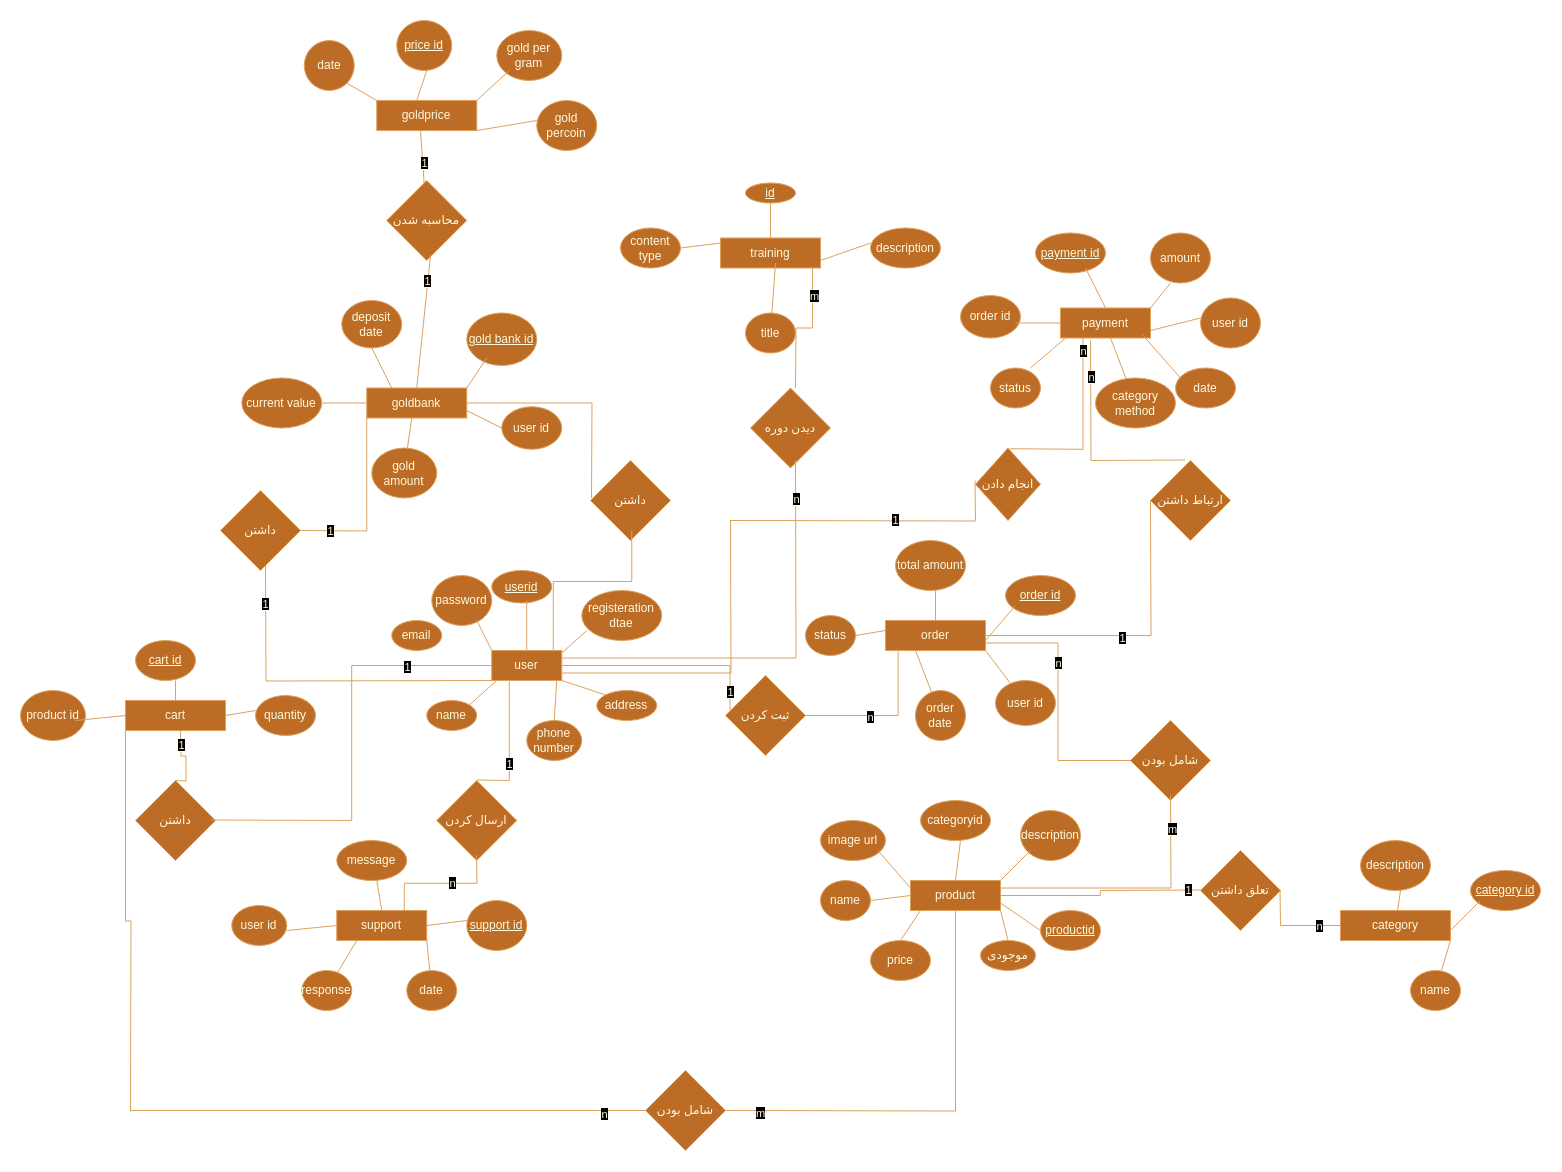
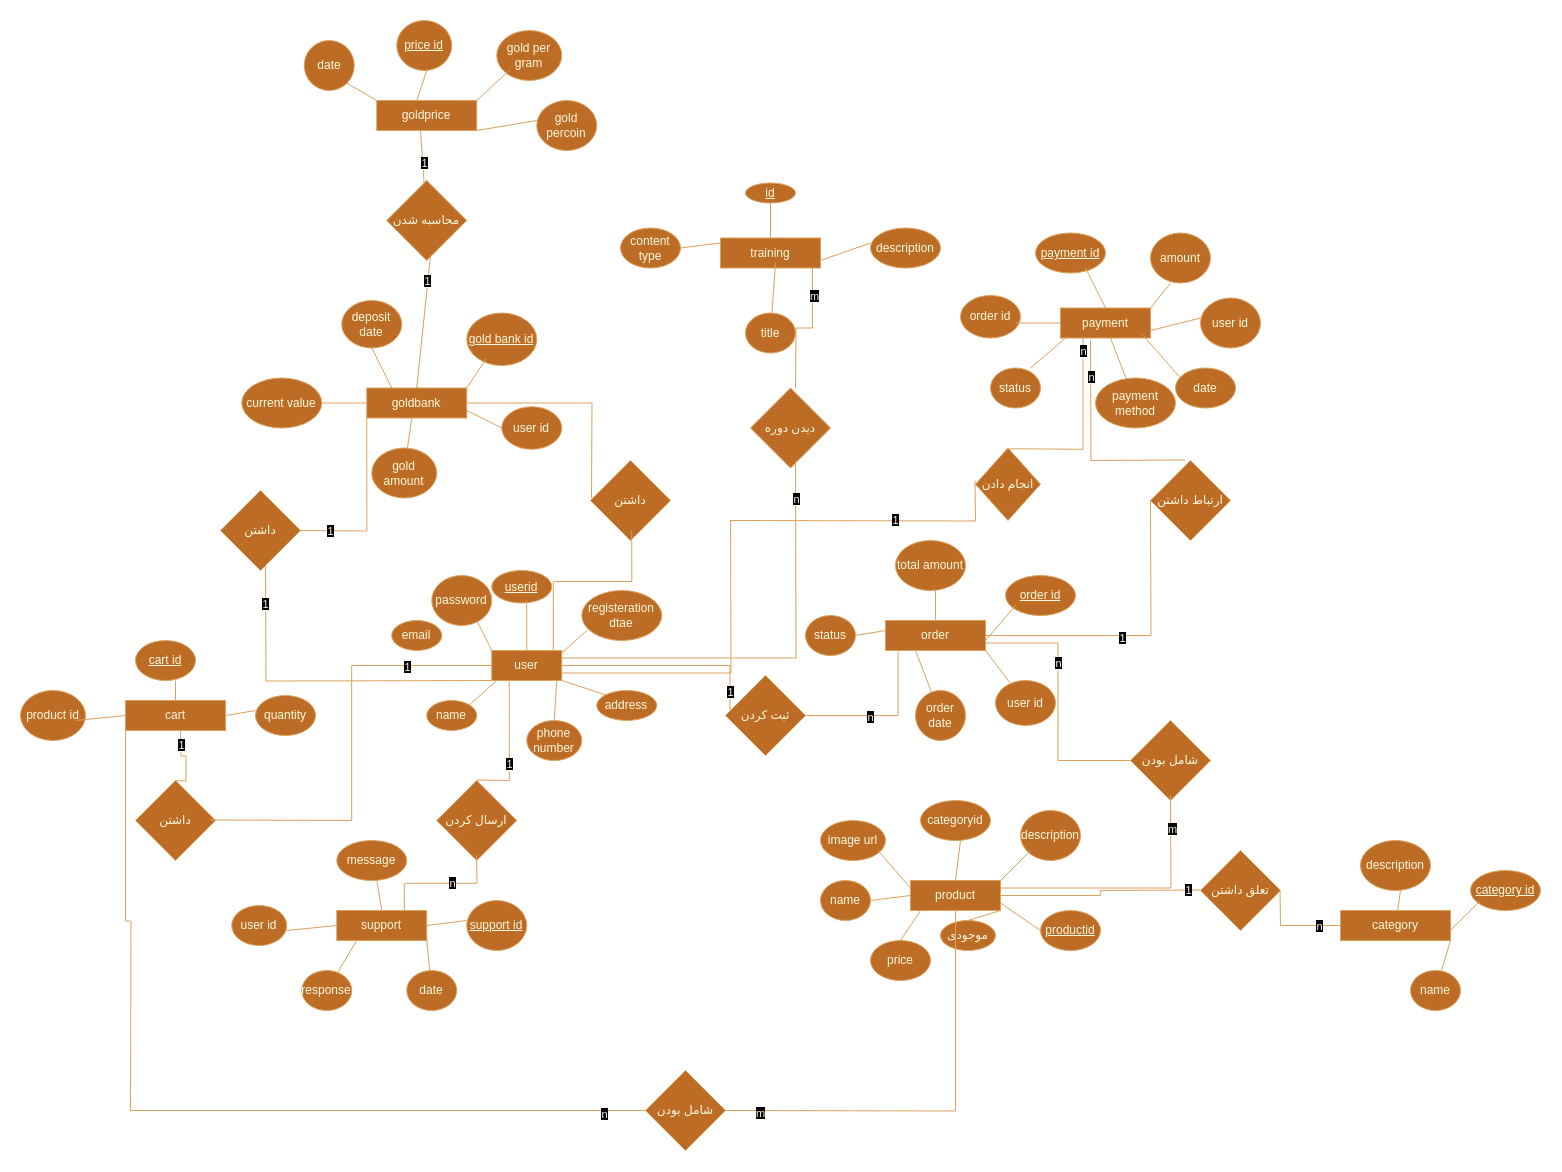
(1136, 404) -> (1136, 404)
(1008, 956) -> (968, 936)
